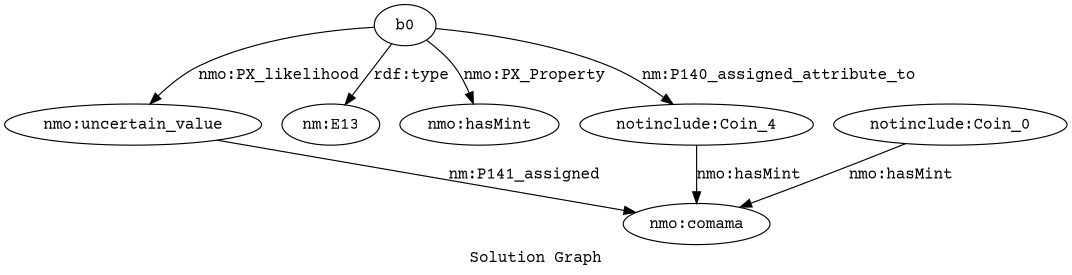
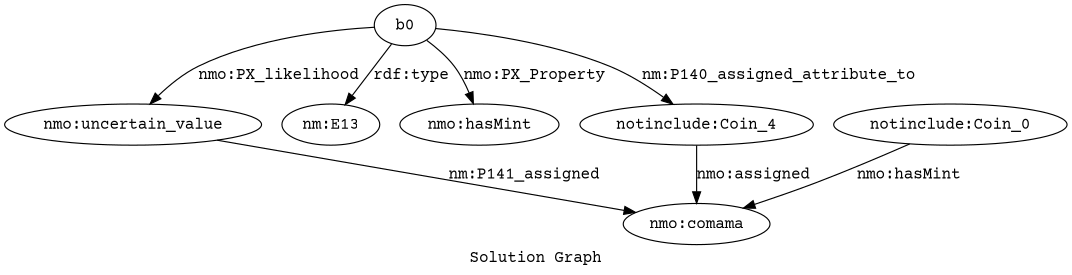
(749, 174) -> (754, 174)
